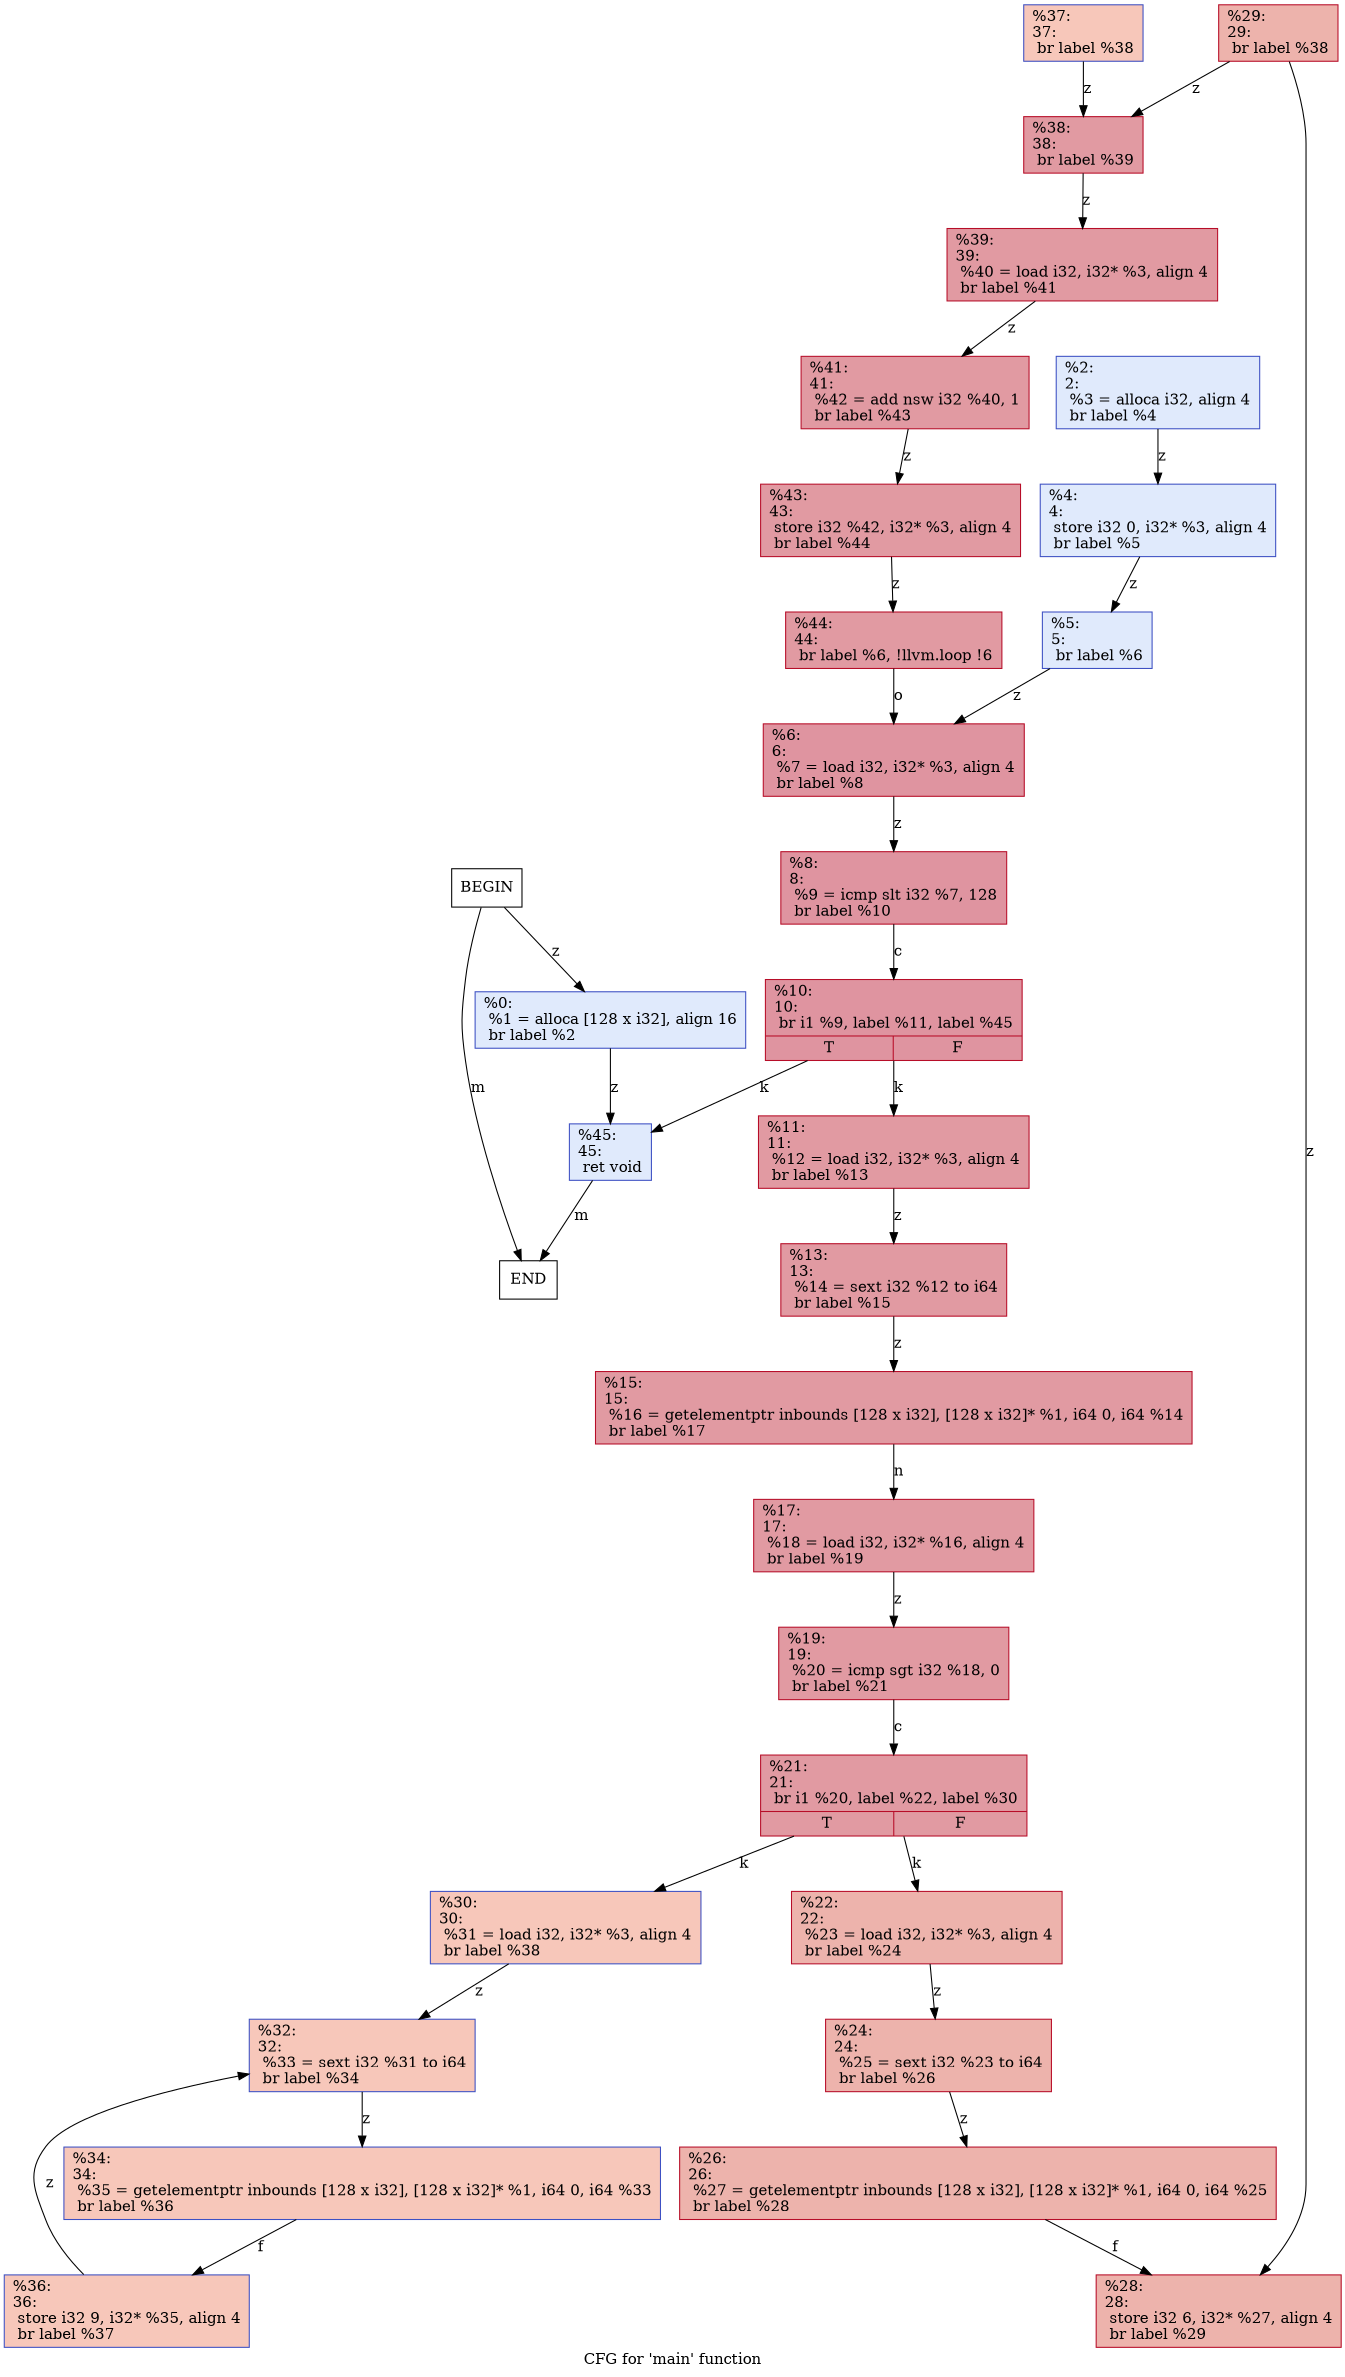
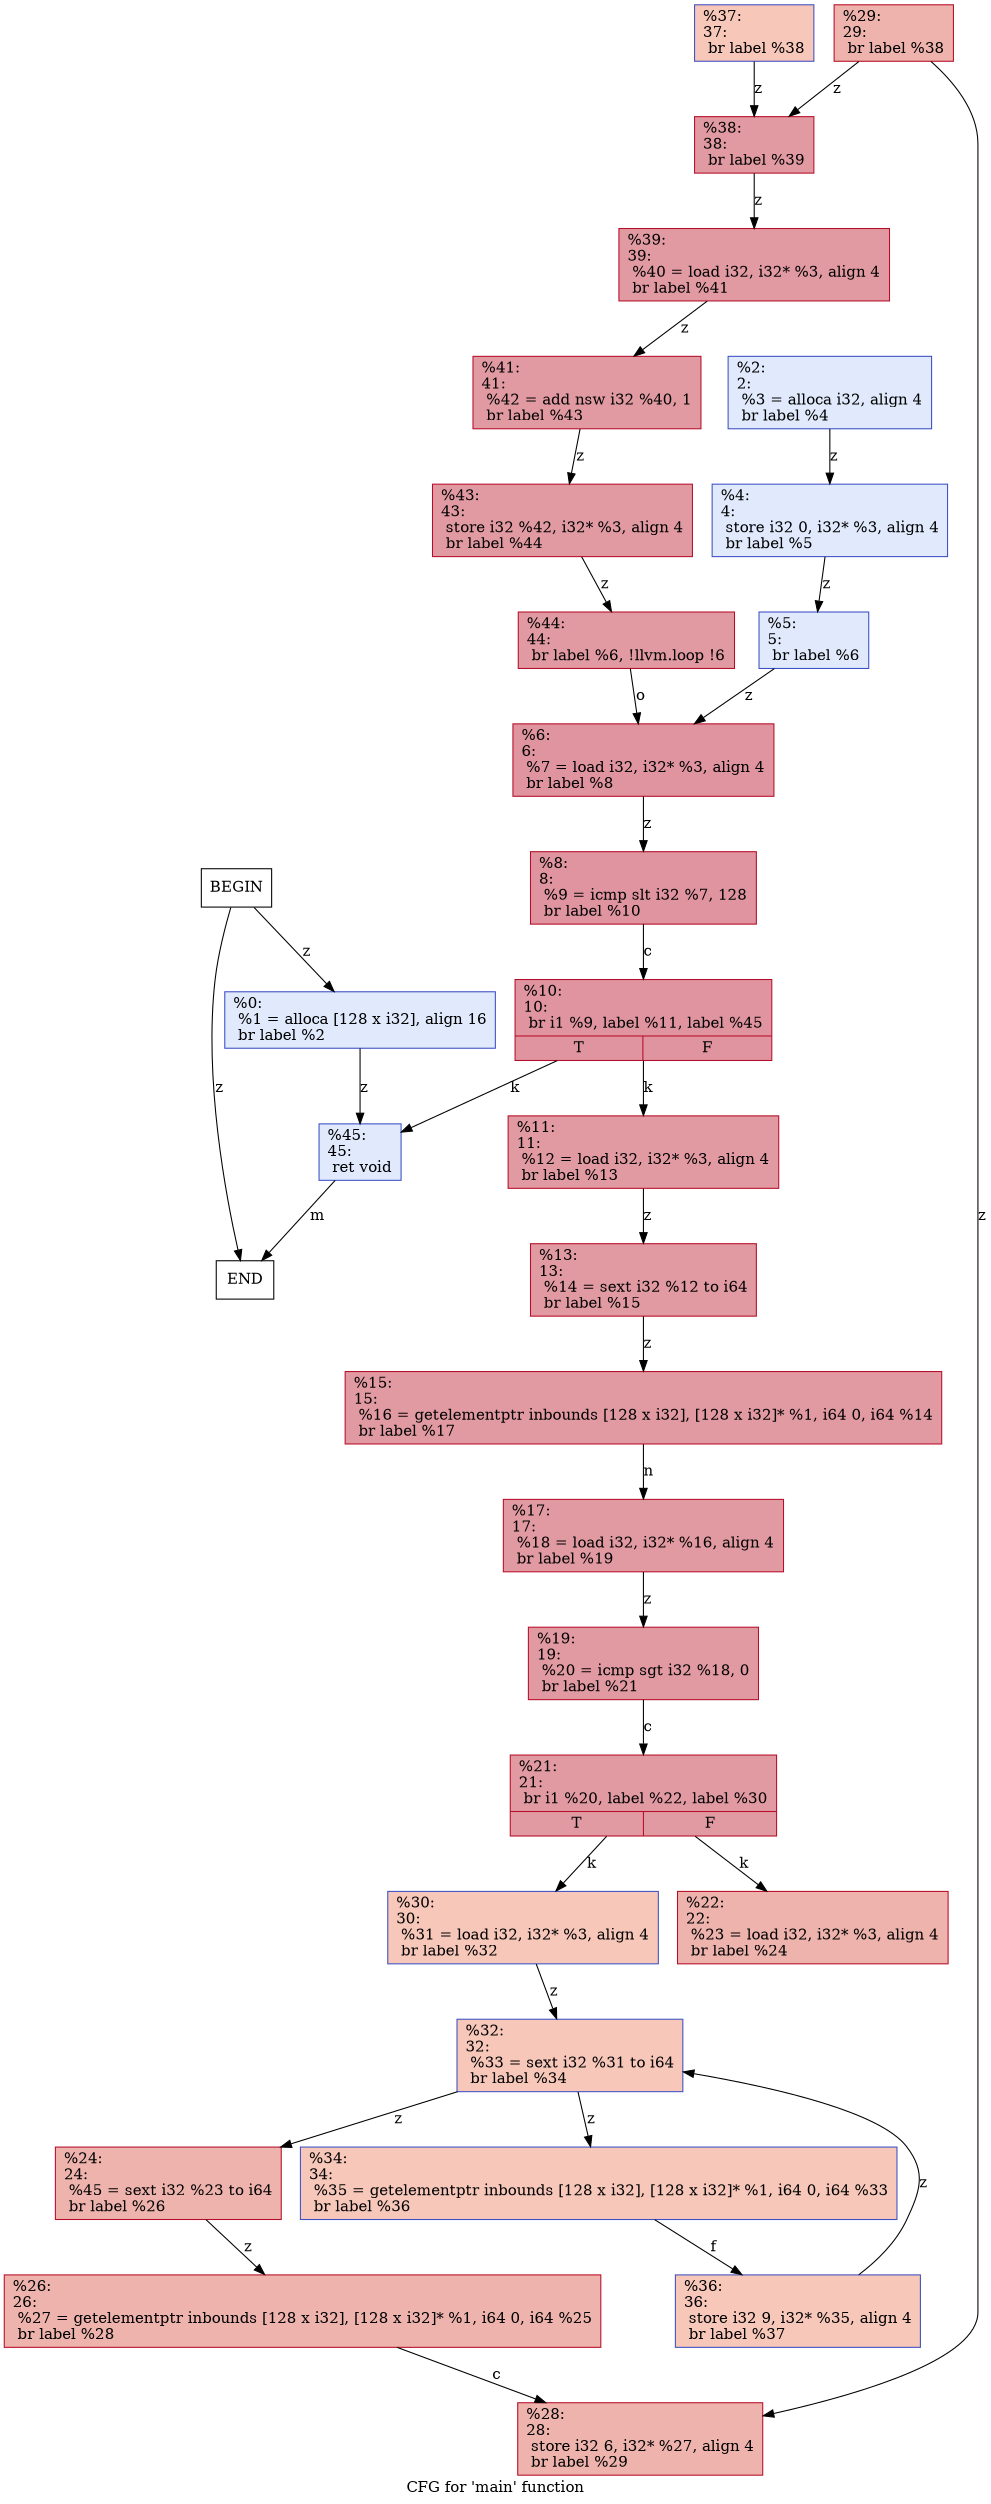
(478, 1088) -> (219, 1088)
(490, 1951) -> (447, 1951)
(932, 1986) -> (374, 2118)
(939, 2063) -> (168, 2191)
(1115, 2247) -> (496, 2375)
